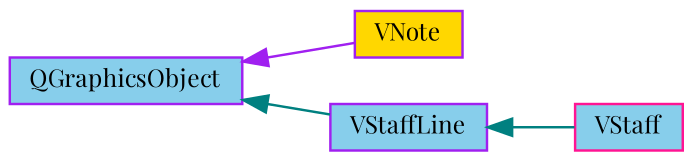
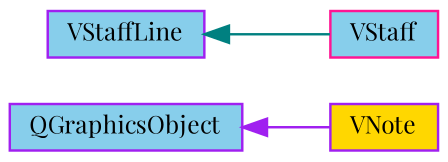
(299, 109) -> none
